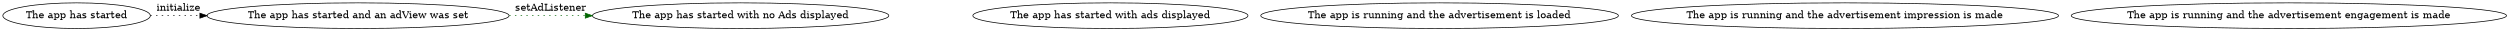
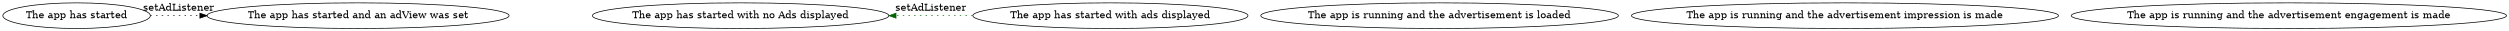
(179, 8) -> (179, 8)
(547, 16) -> (934, 16)
